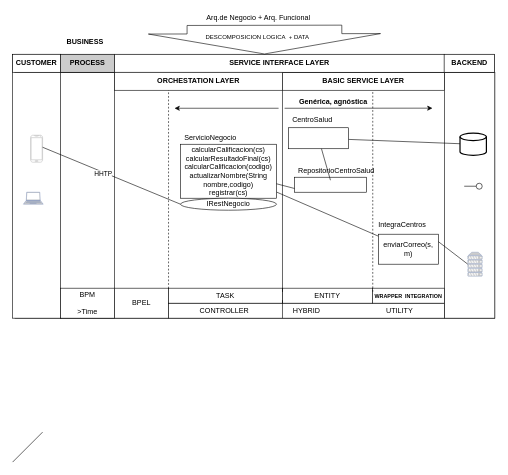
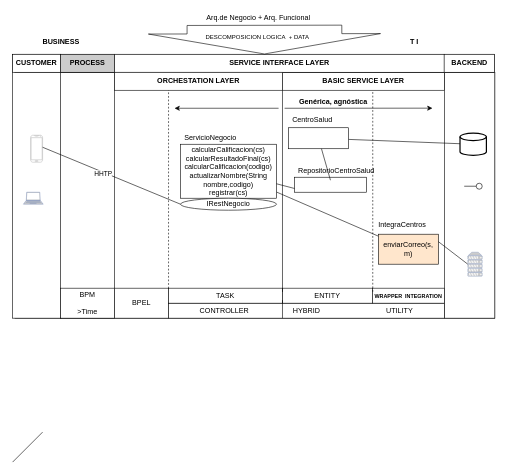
(85, 42) -> (61, 42)
none -> (414, 42)
(408, 249) -> (408, 249)
